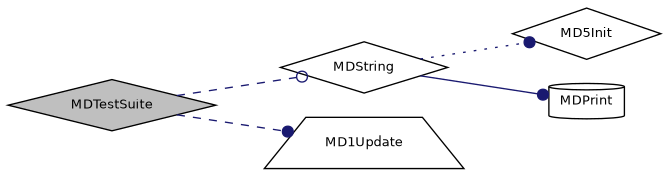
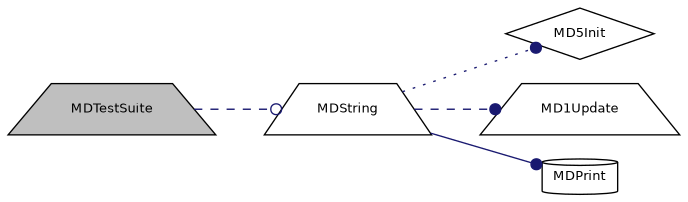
(364, 67) -> (348, 109)
(112, 105) -> (112, 109)
(230, 123) -> (452, 109)
